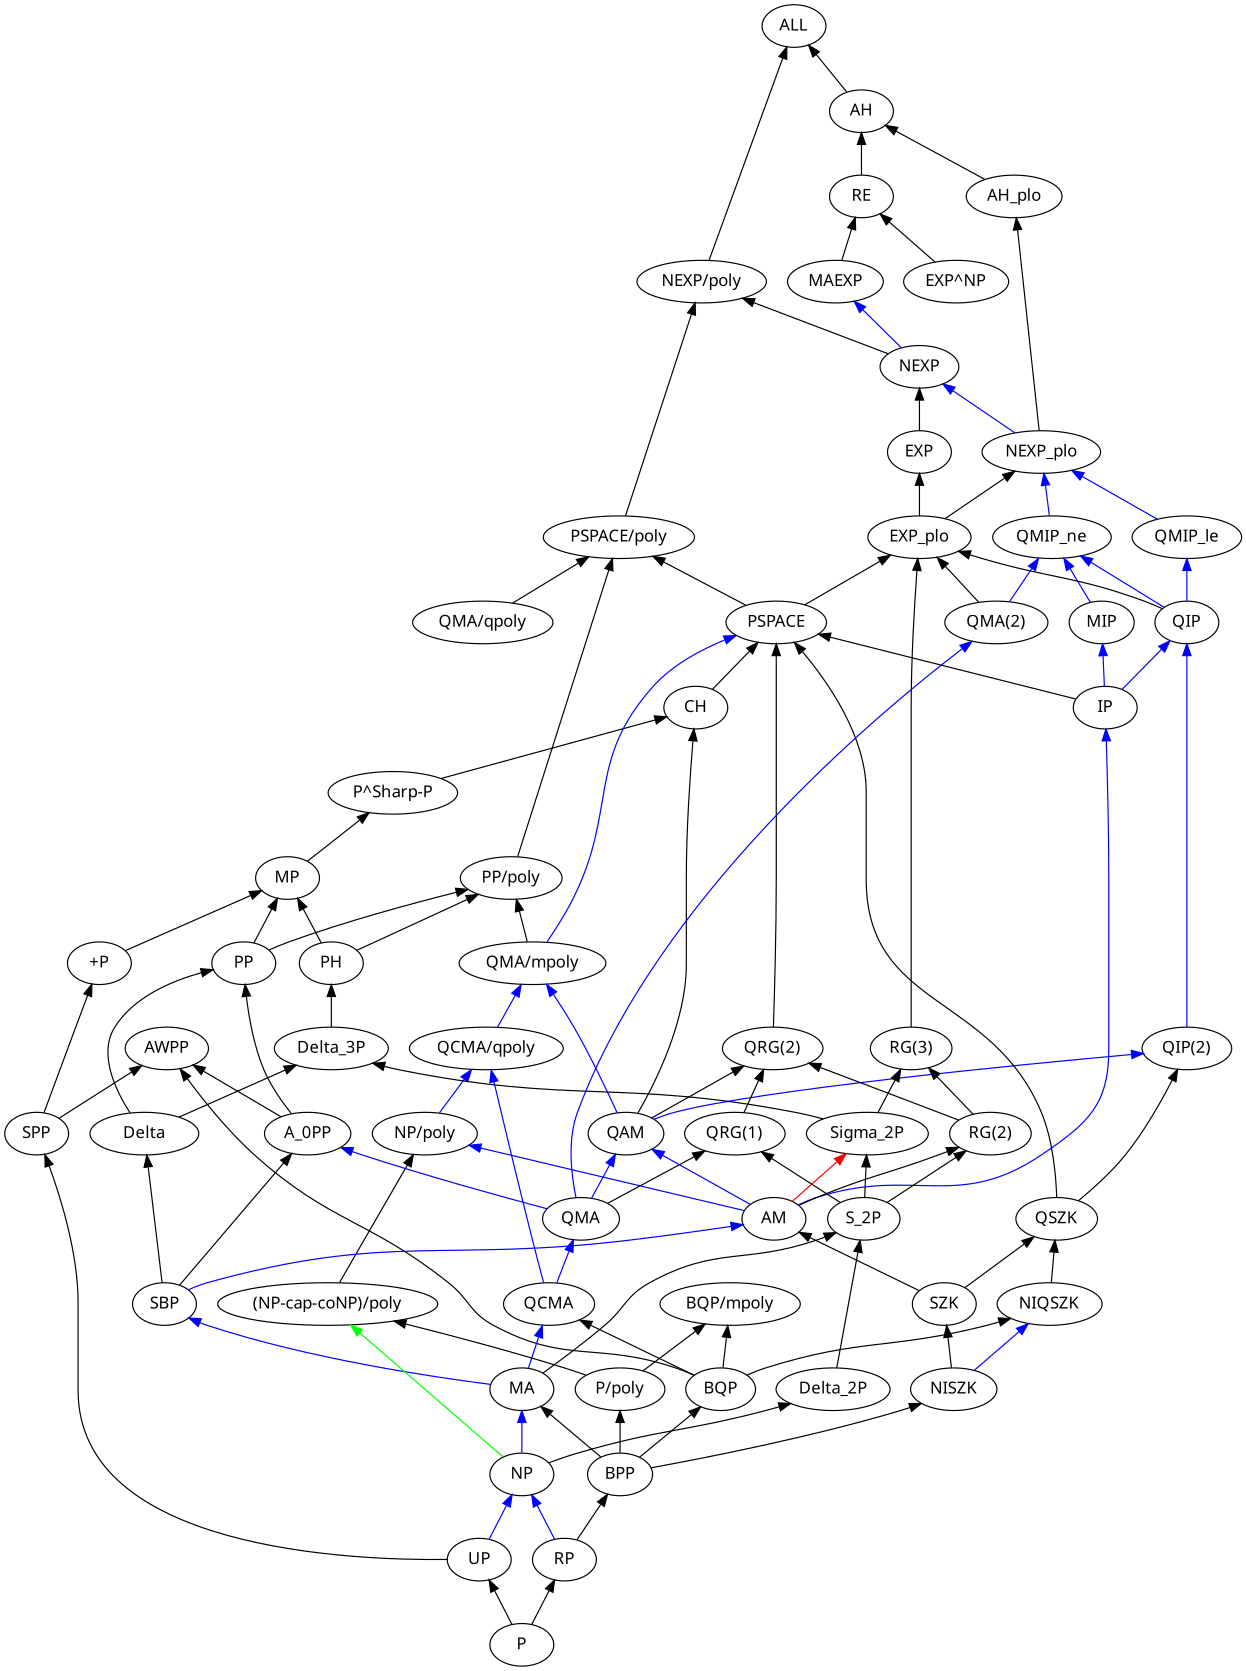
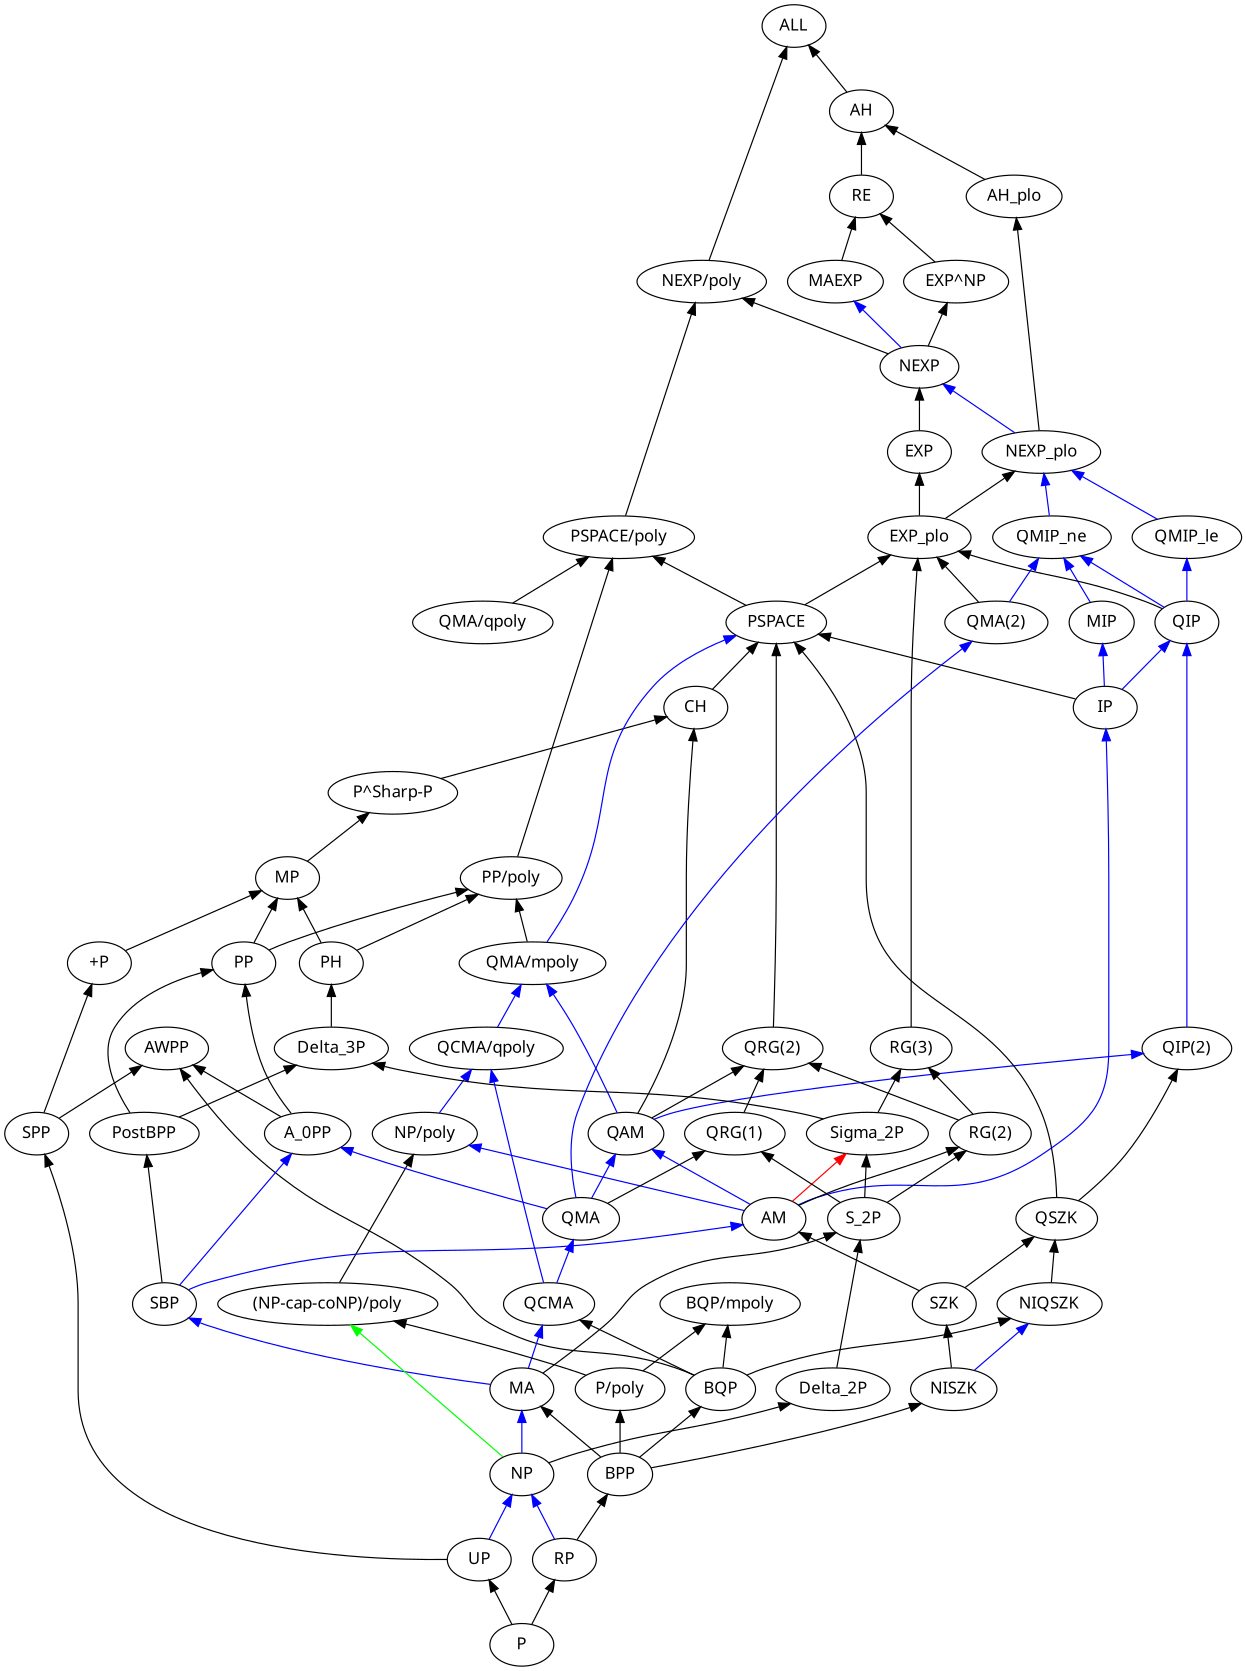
none -> (935, 330)
(144, 1134) -> (144, 1134)
(232, 1224) -> (232, 1224)
